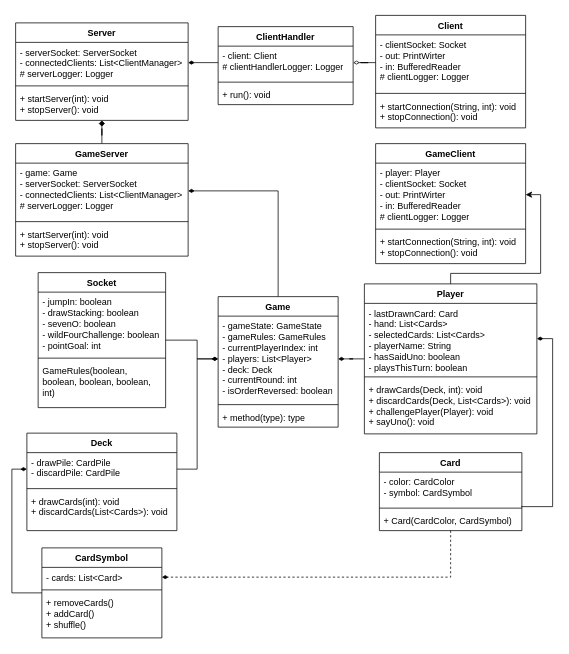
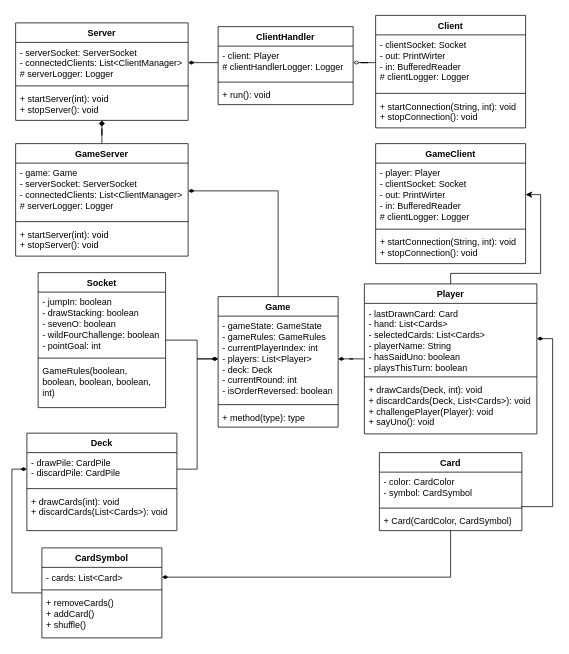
(286, 68) -> (286, 68)
(332, 577) -> (332, 577)
